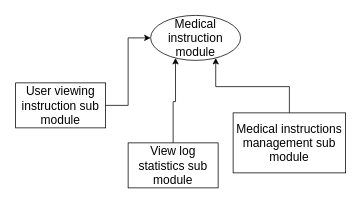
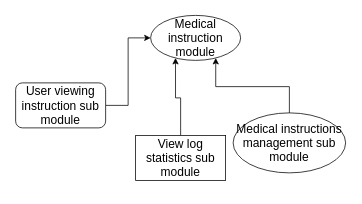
(60, 105) -> (60, 105)
(289, 143) -> (289, 143)
(173, 165) -> (180, 158)
